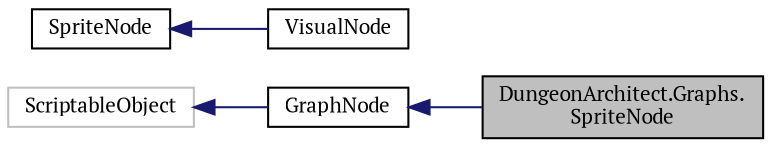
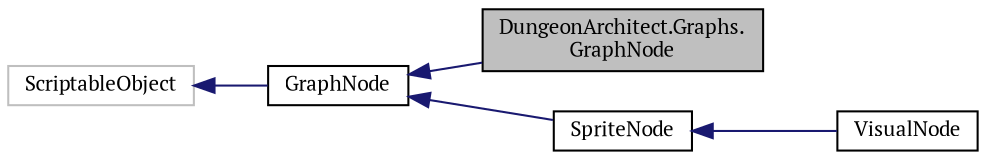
(623, 107) -> (623, 40)
none -> (491, 110)
